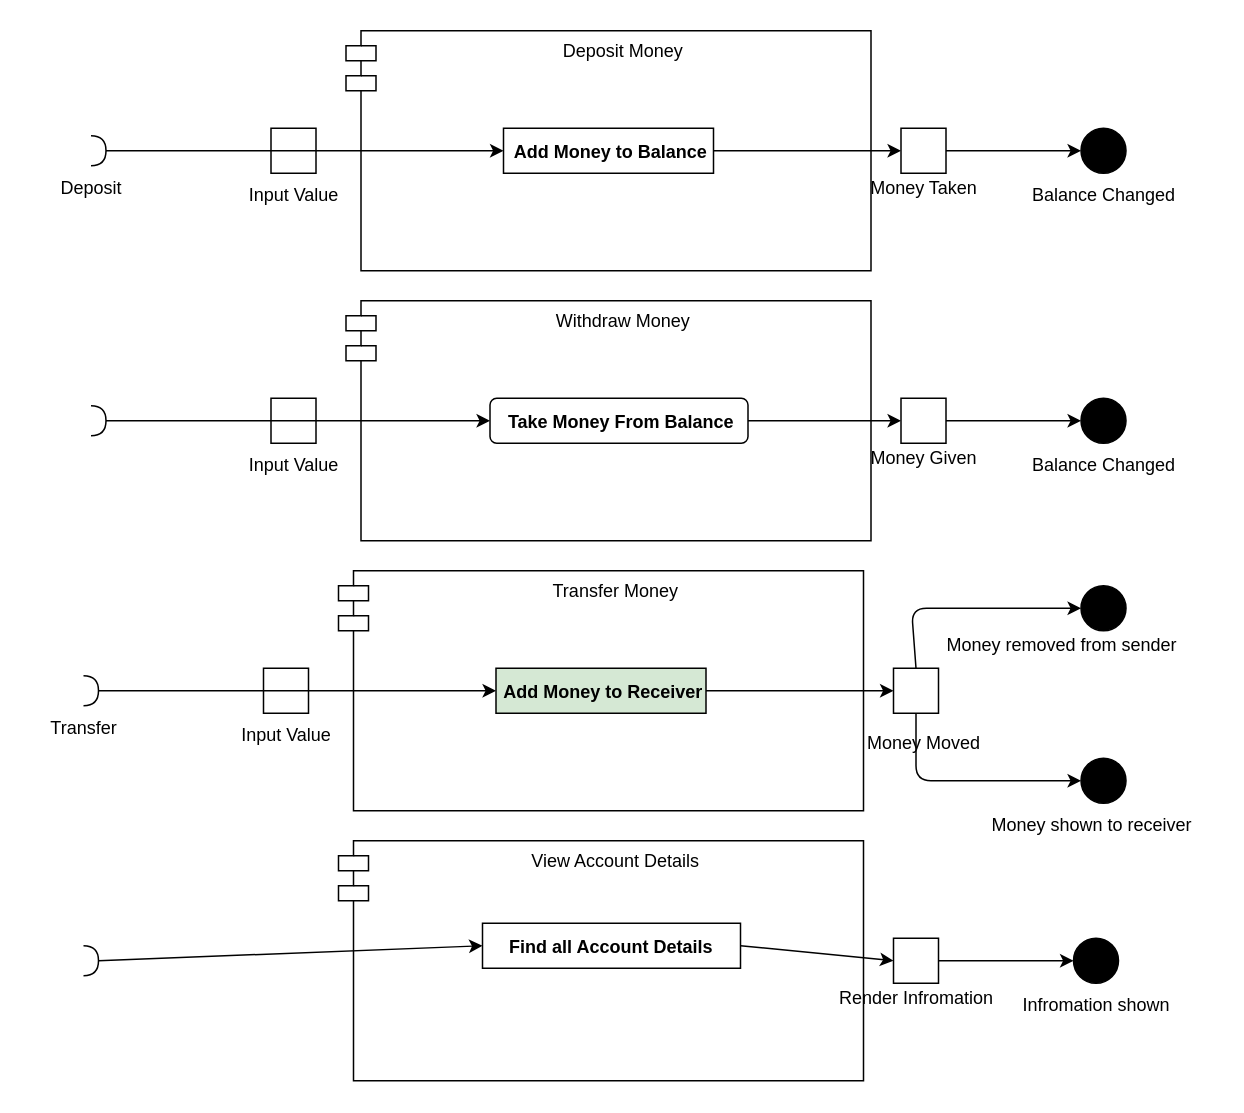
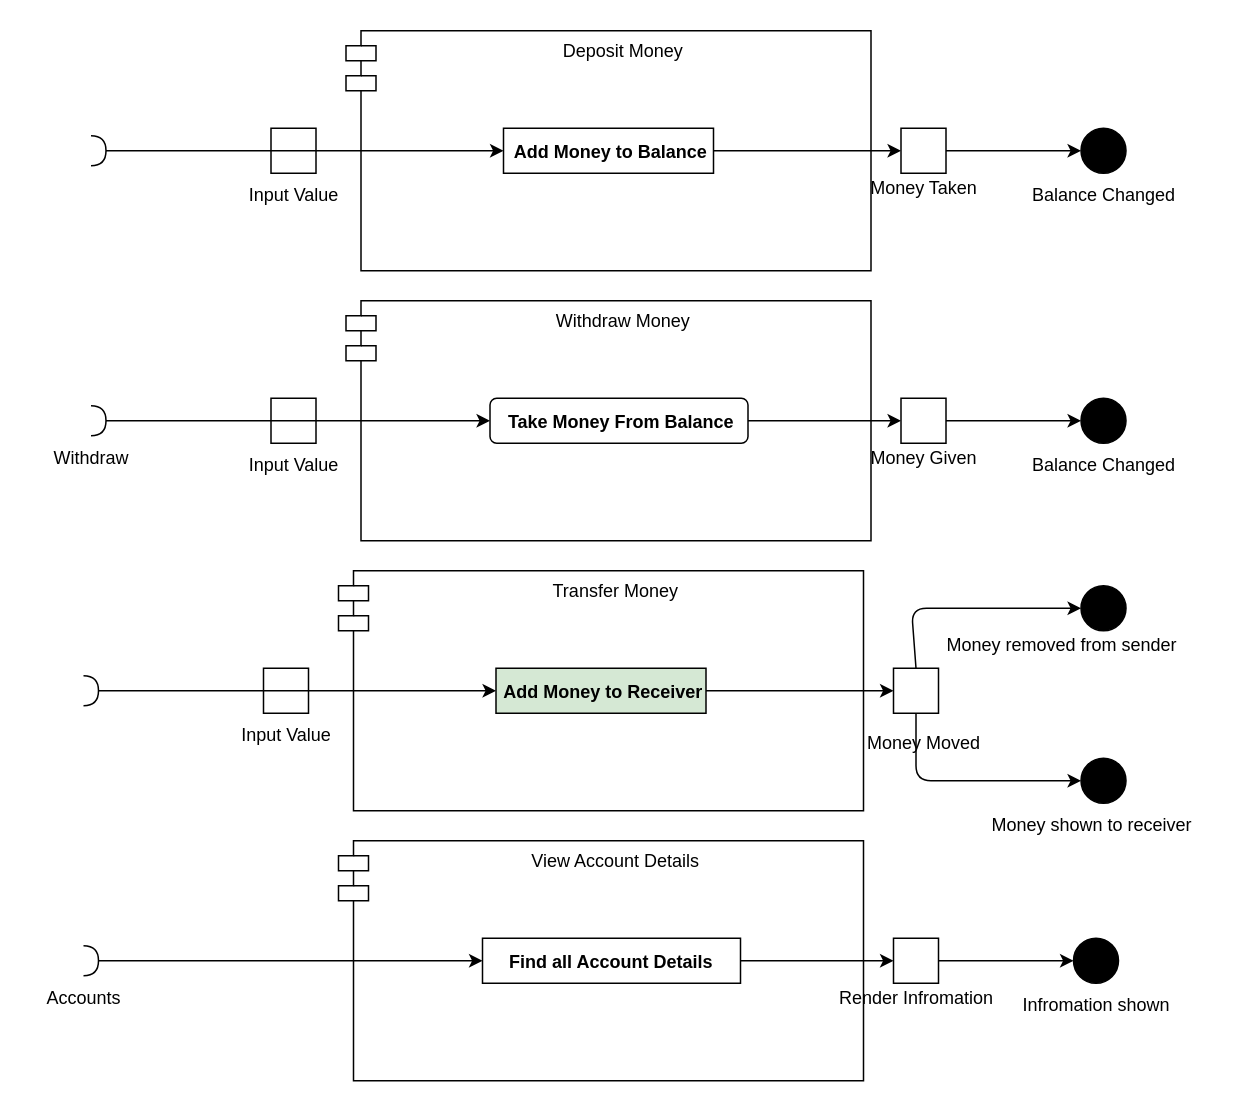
(91, 188) -> none
none -> (91, 458)
(83, 728) -> none
(611, 946) -> (611, 961)
none -> (83, 998)
